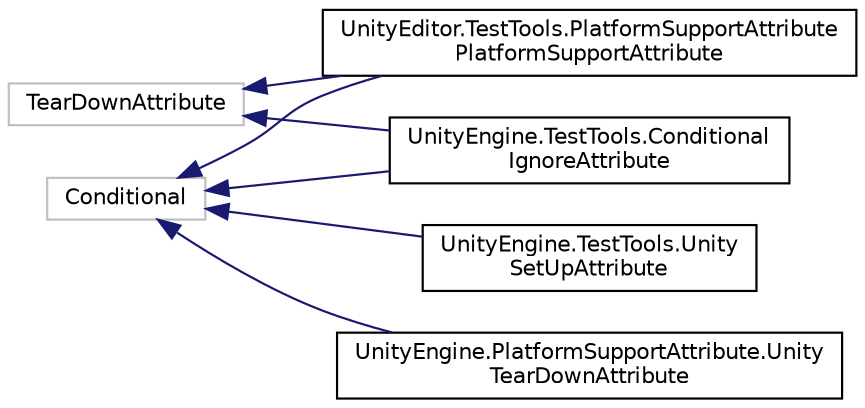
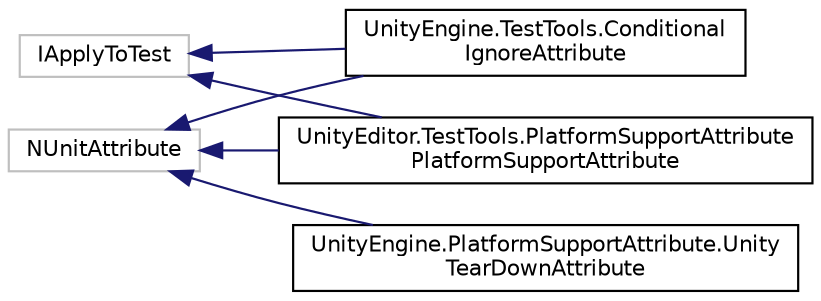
(126, 104) -> (104, 56)
(126, 199) -> (104, 150)
(590, 258) -> none
